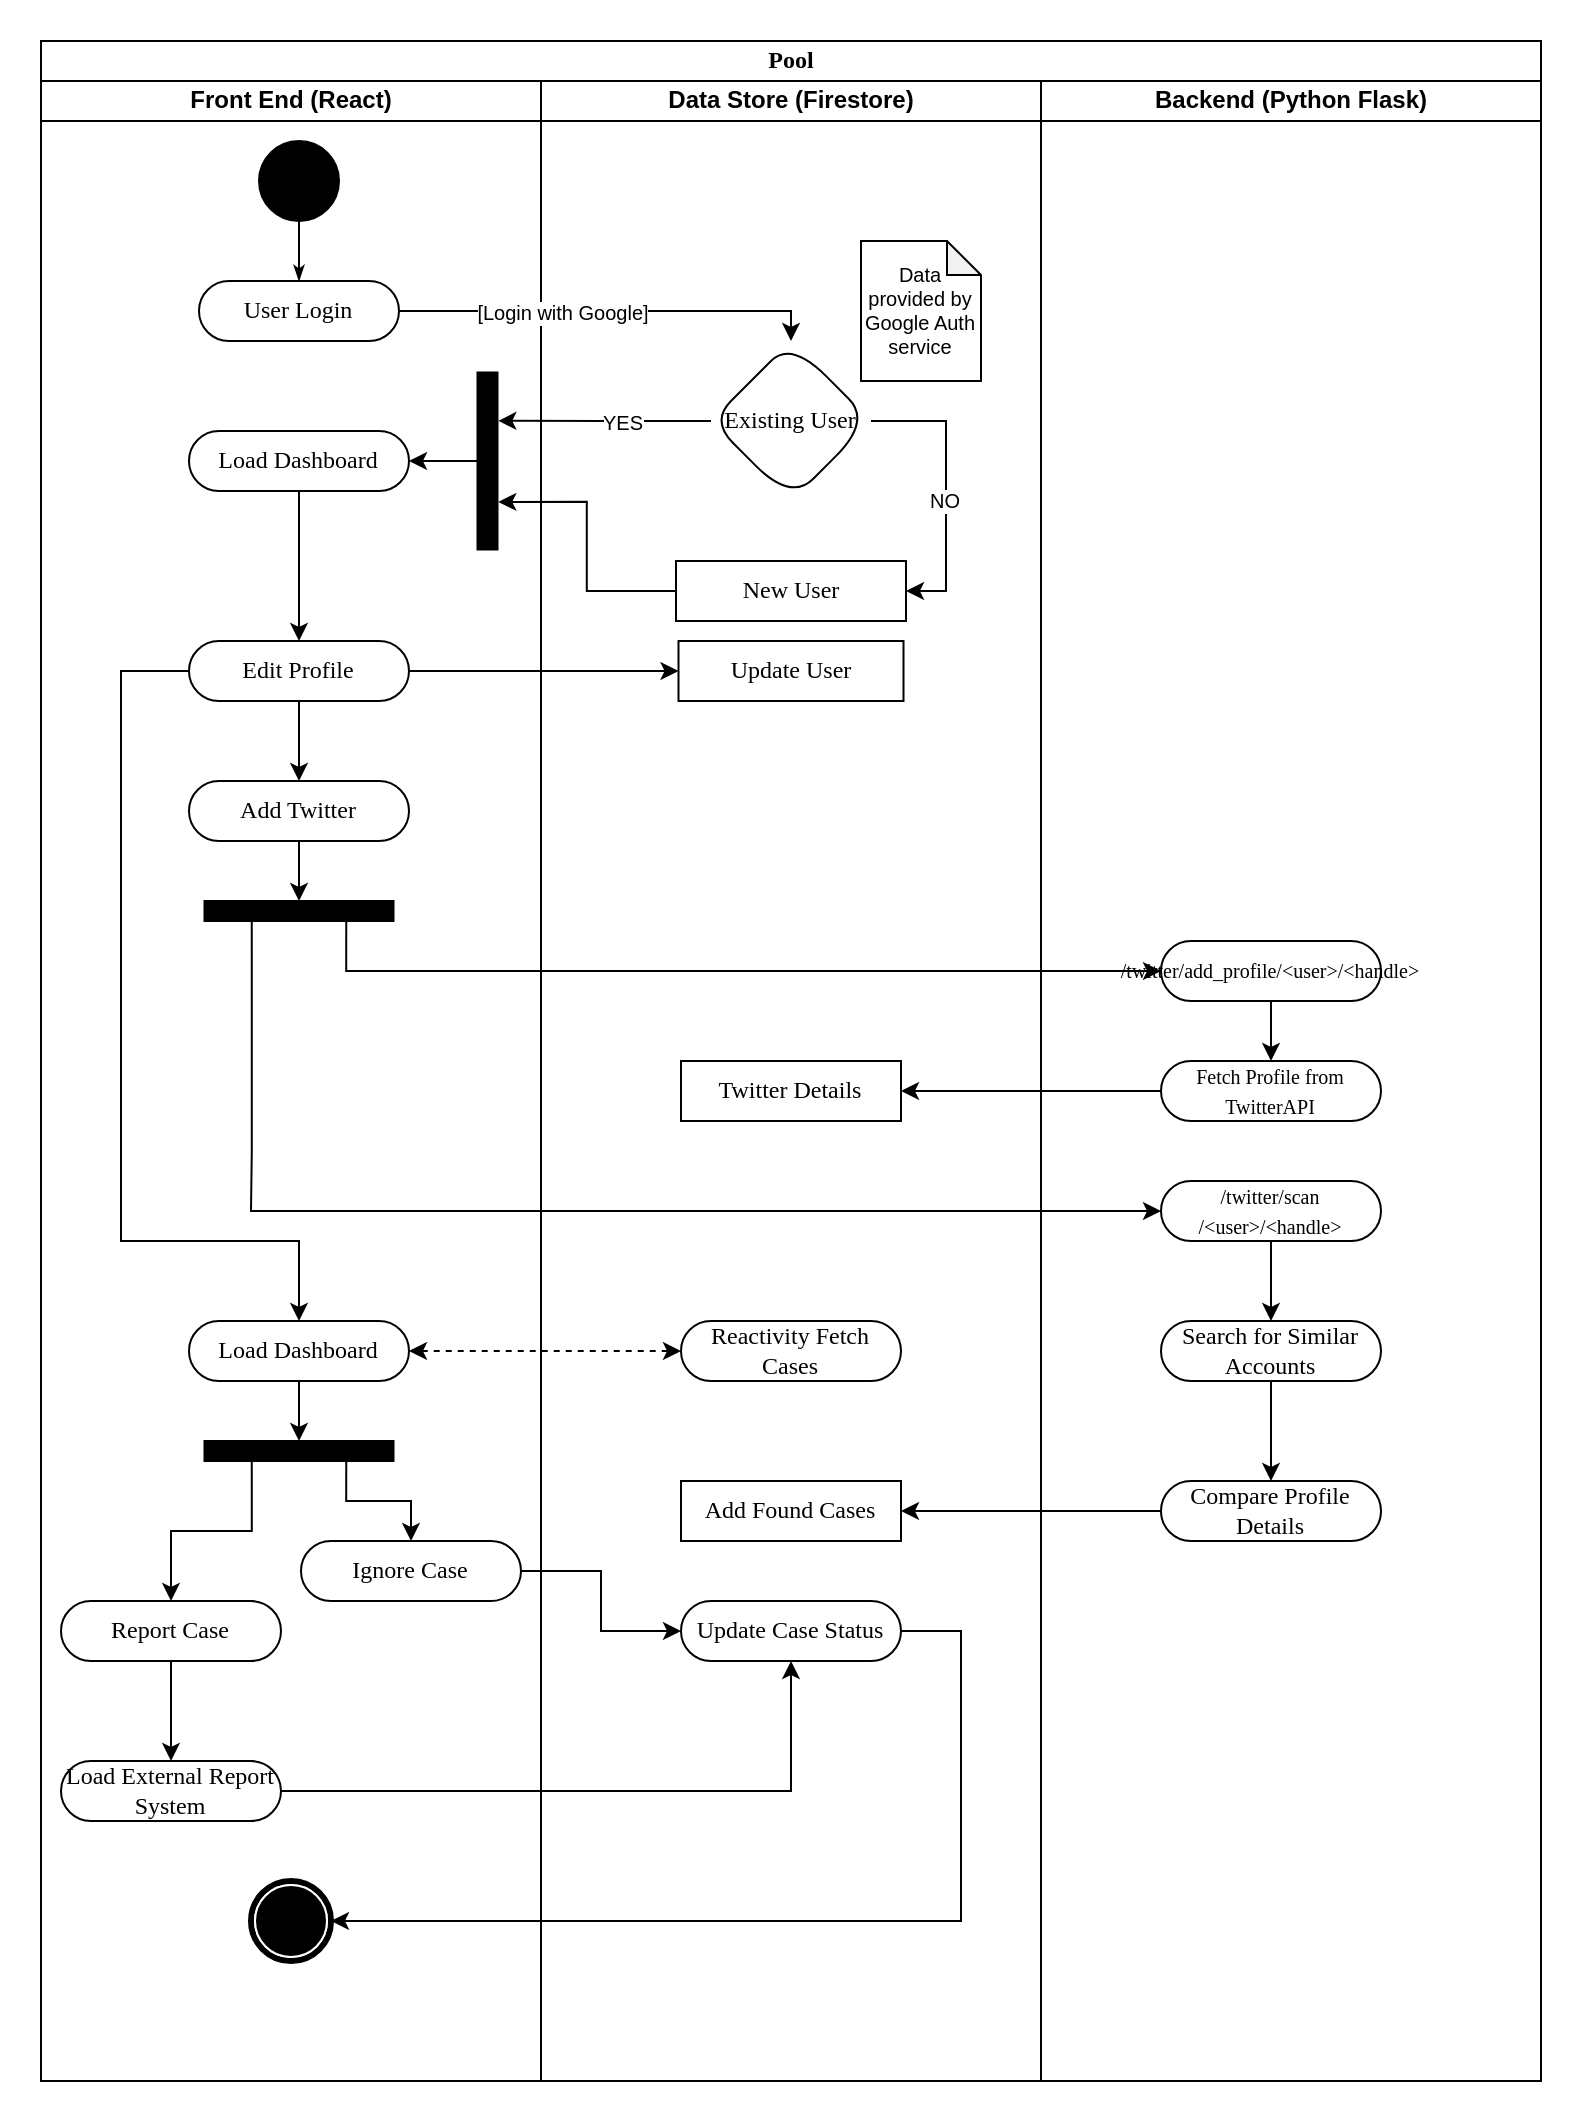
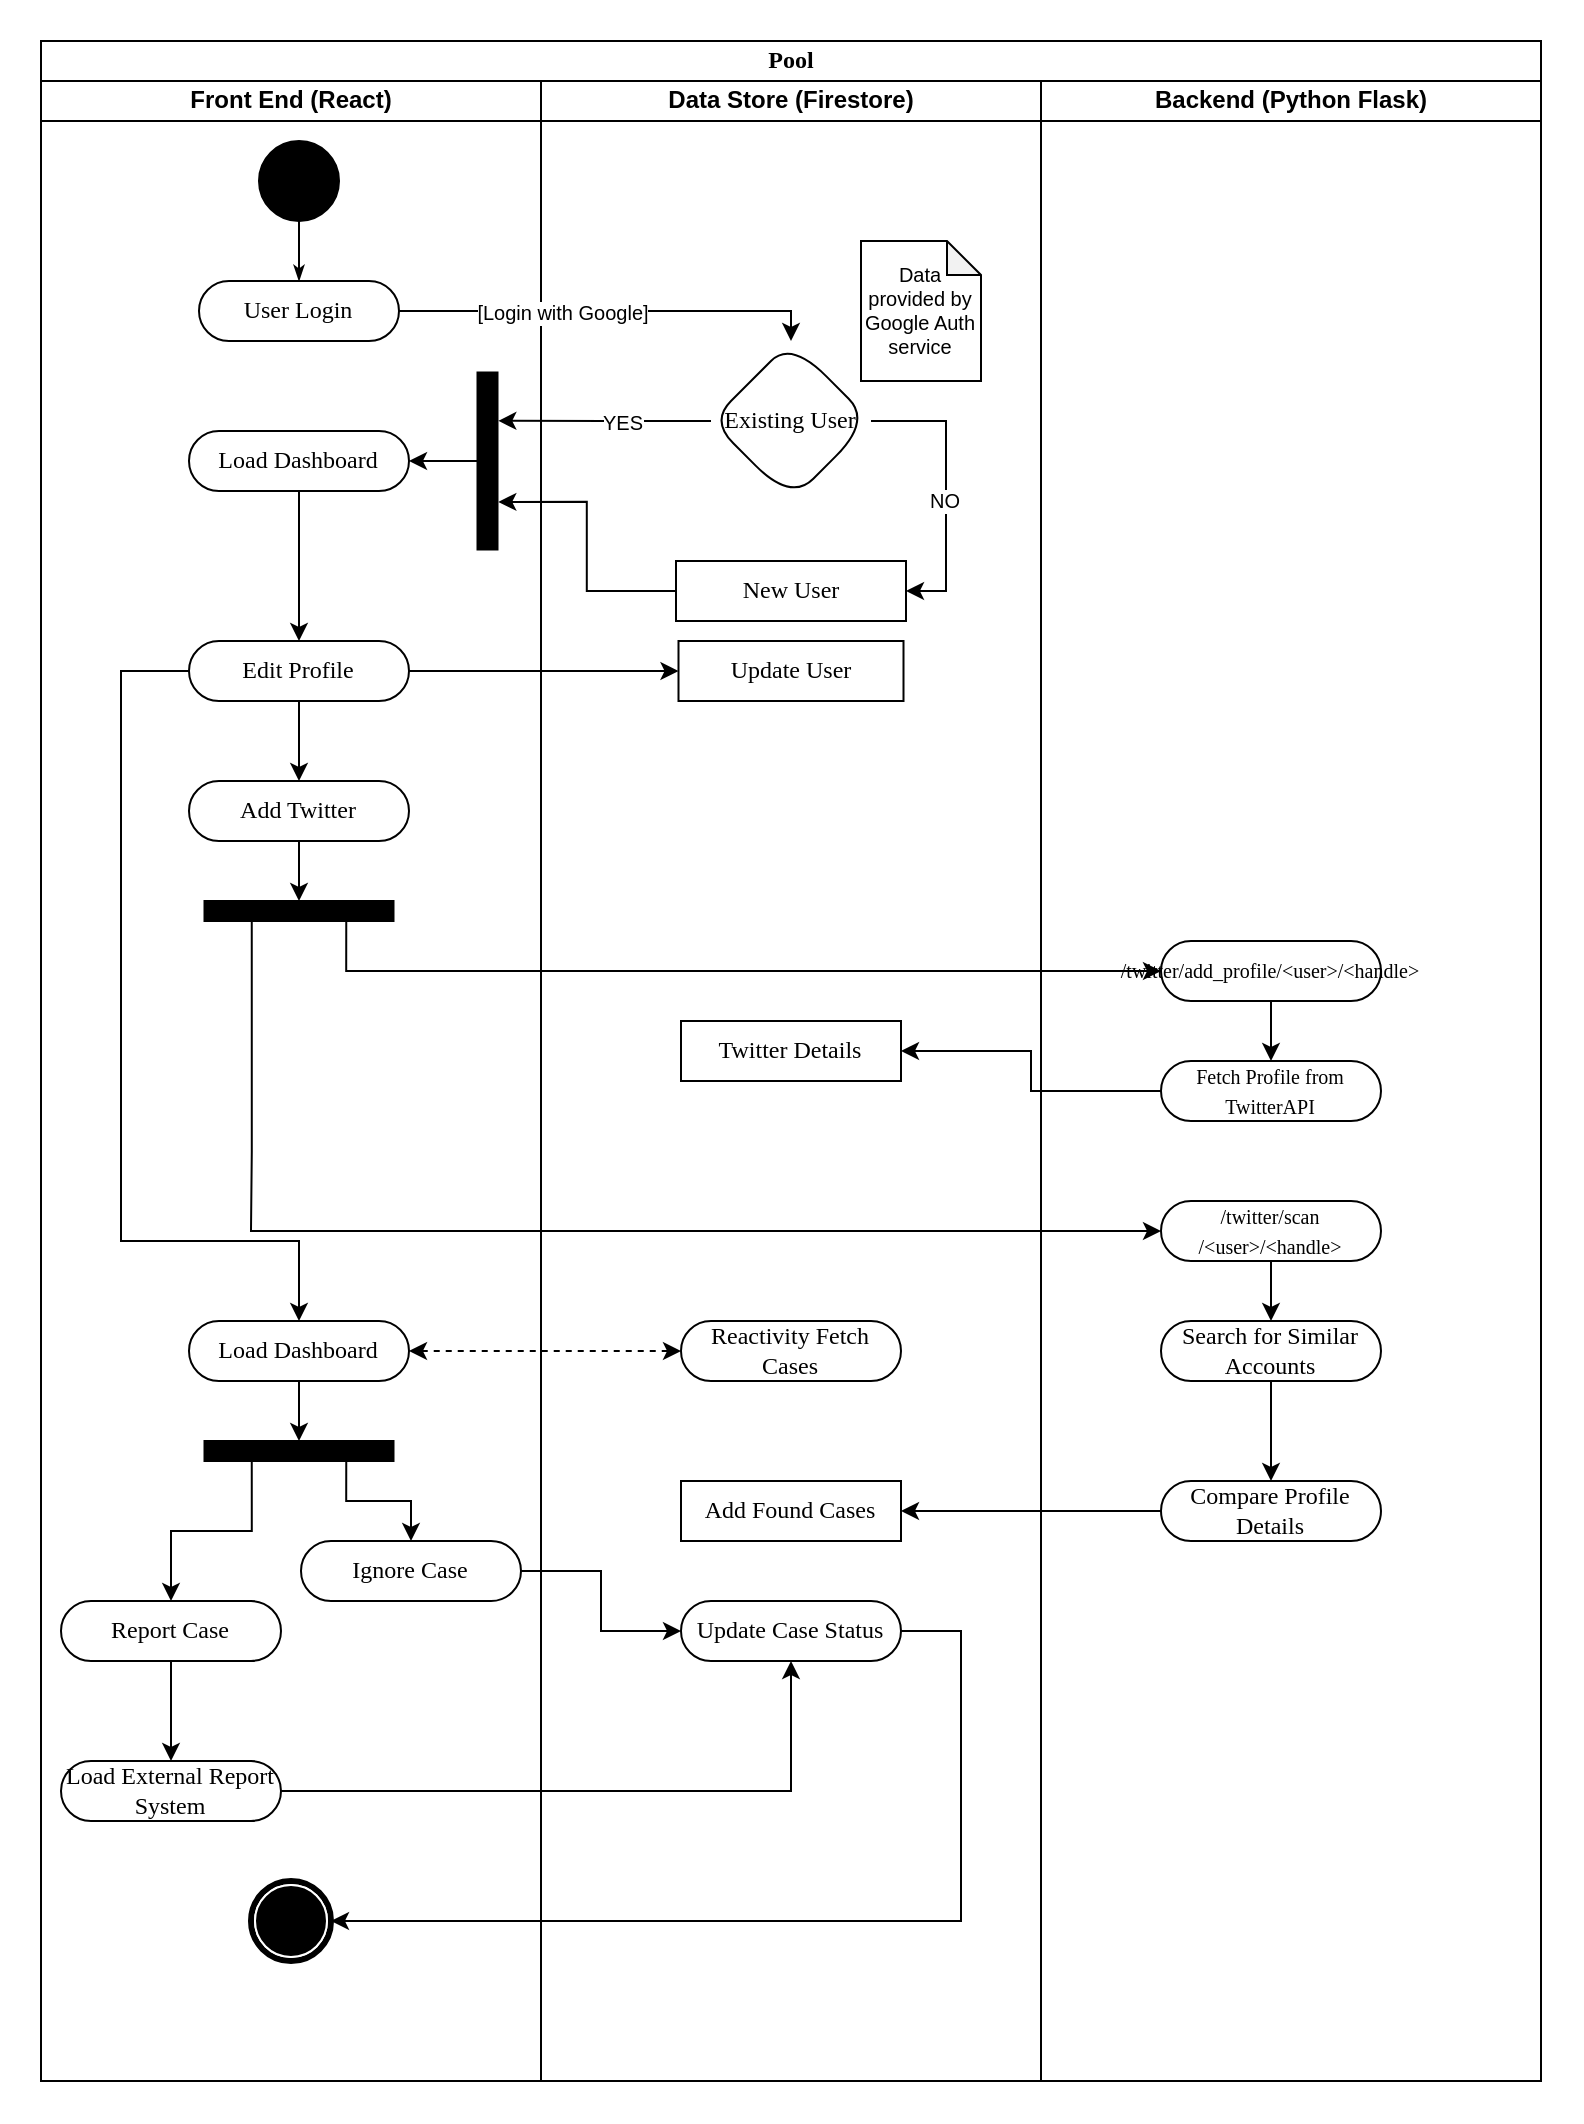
(791, 1091) -> (791, 1051)
(1271, 1211) -> (1271, 1231)
